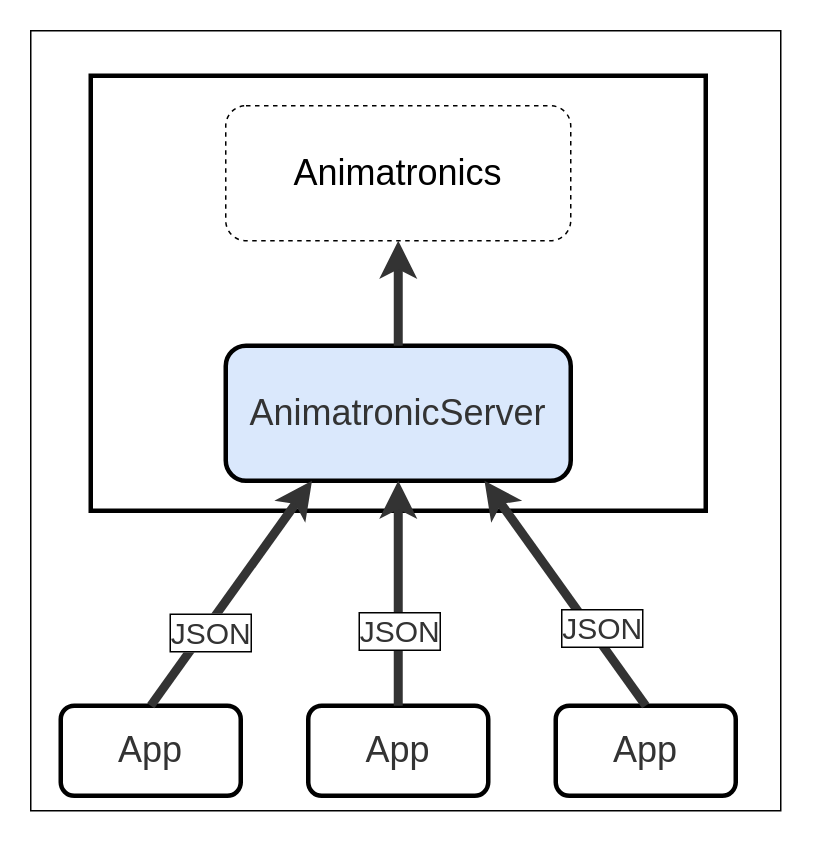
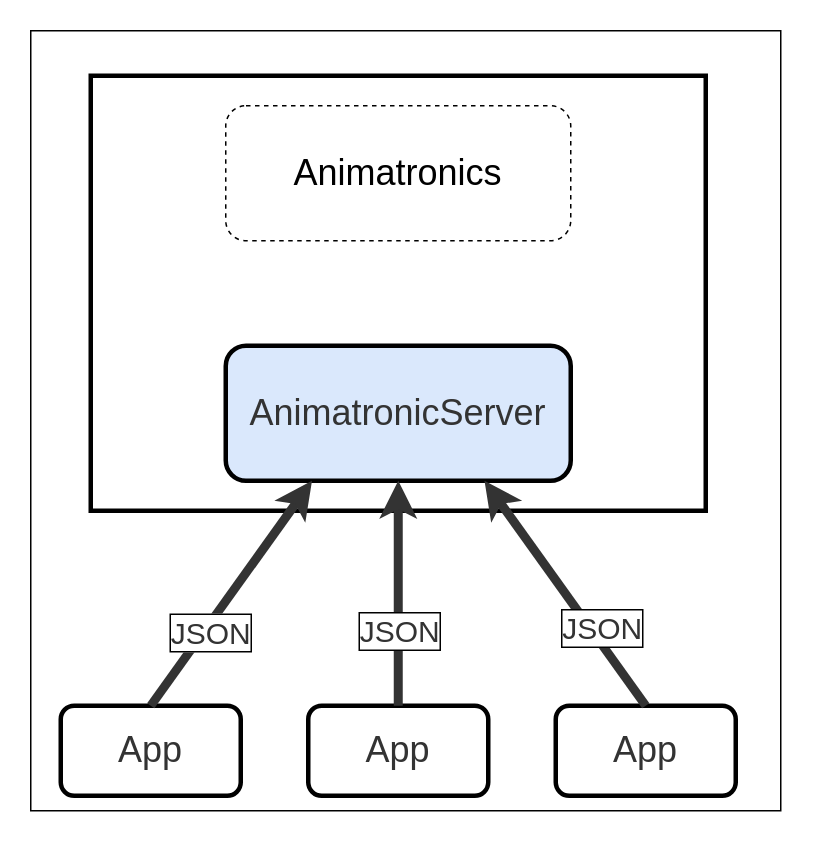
(398, 305) -> none
